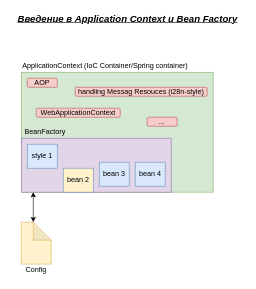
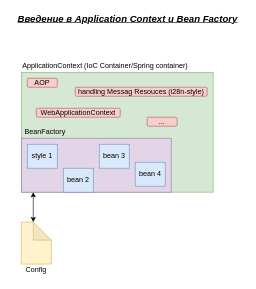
(114, 174) -> (114, 156)
(78, 180) -> (78, 180)
